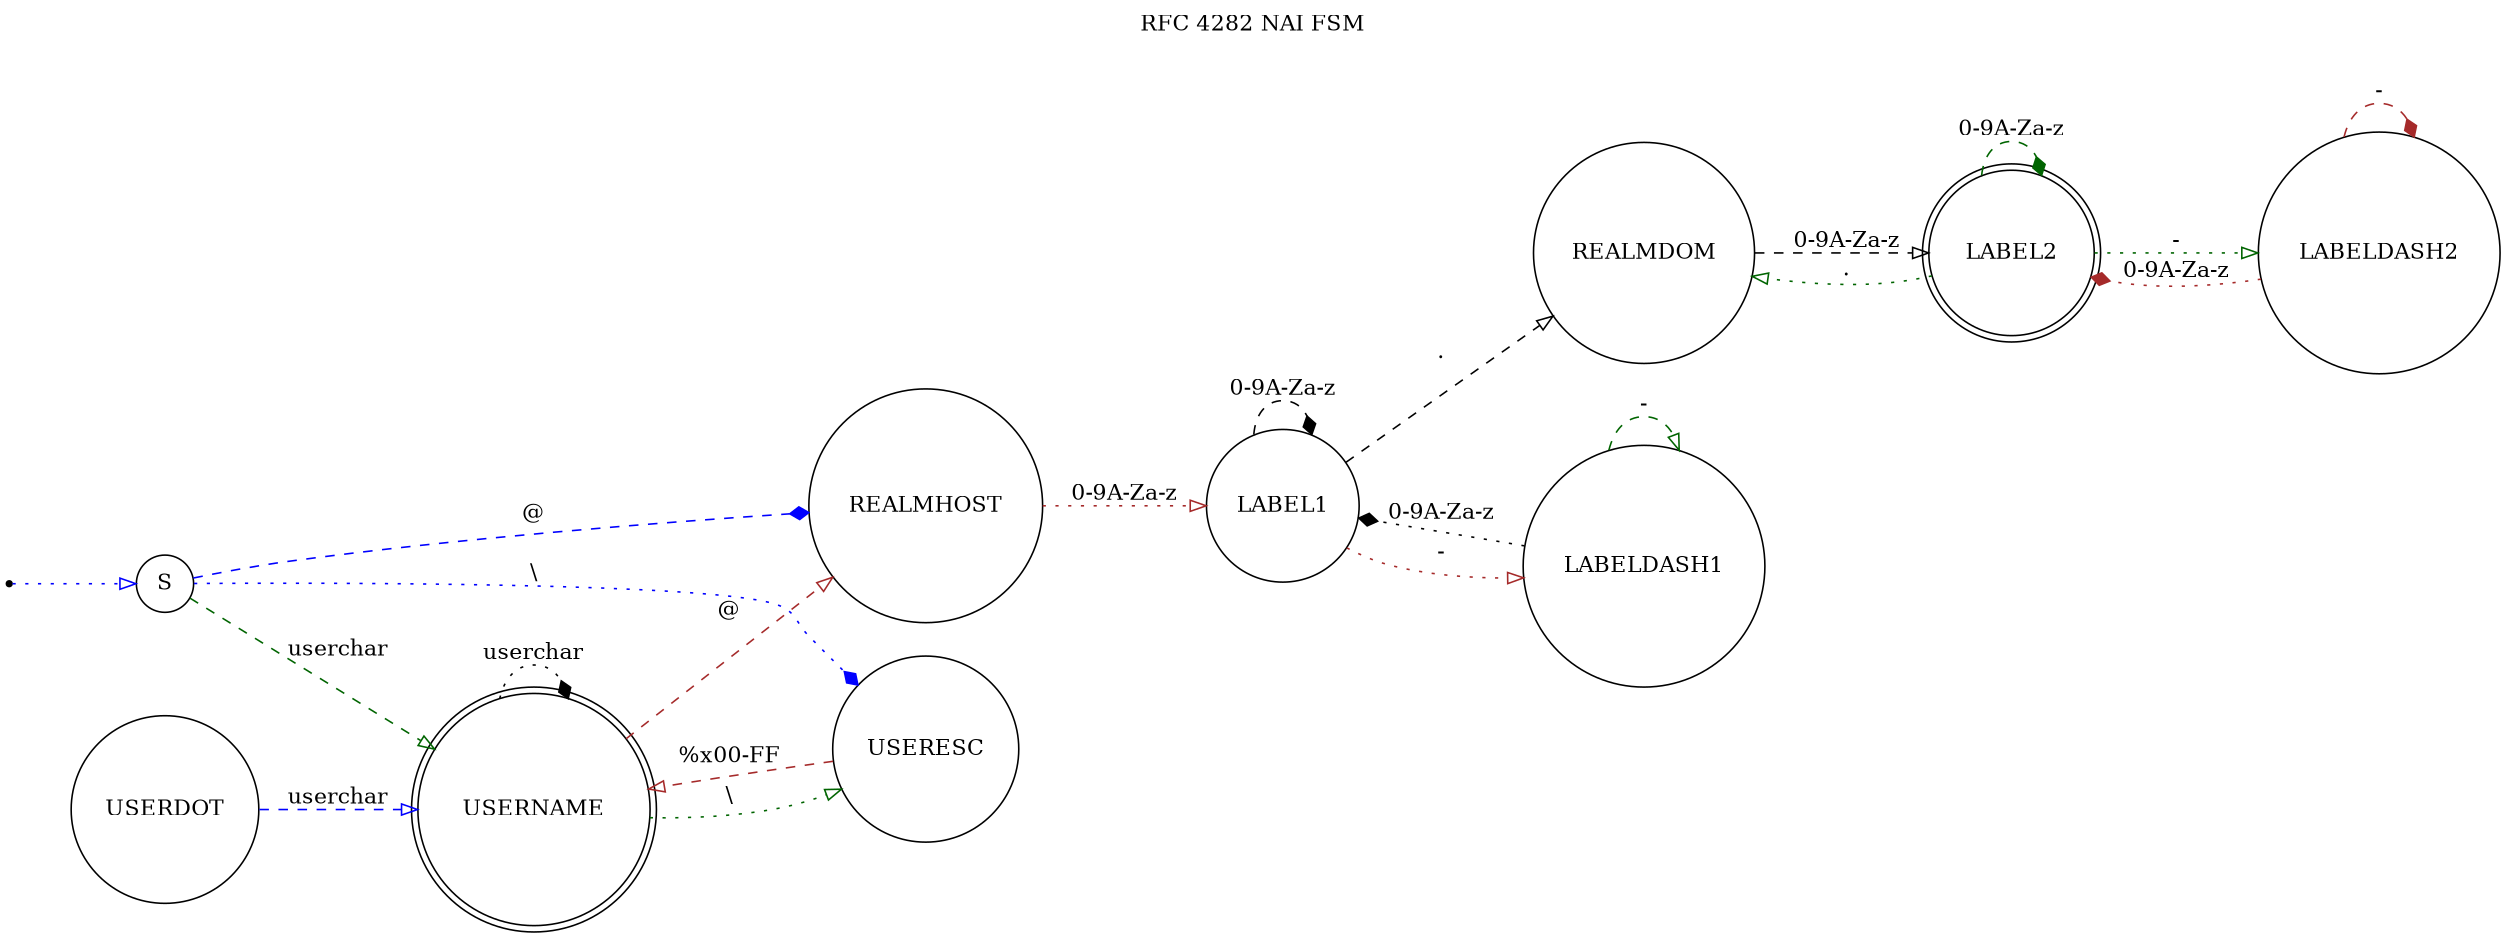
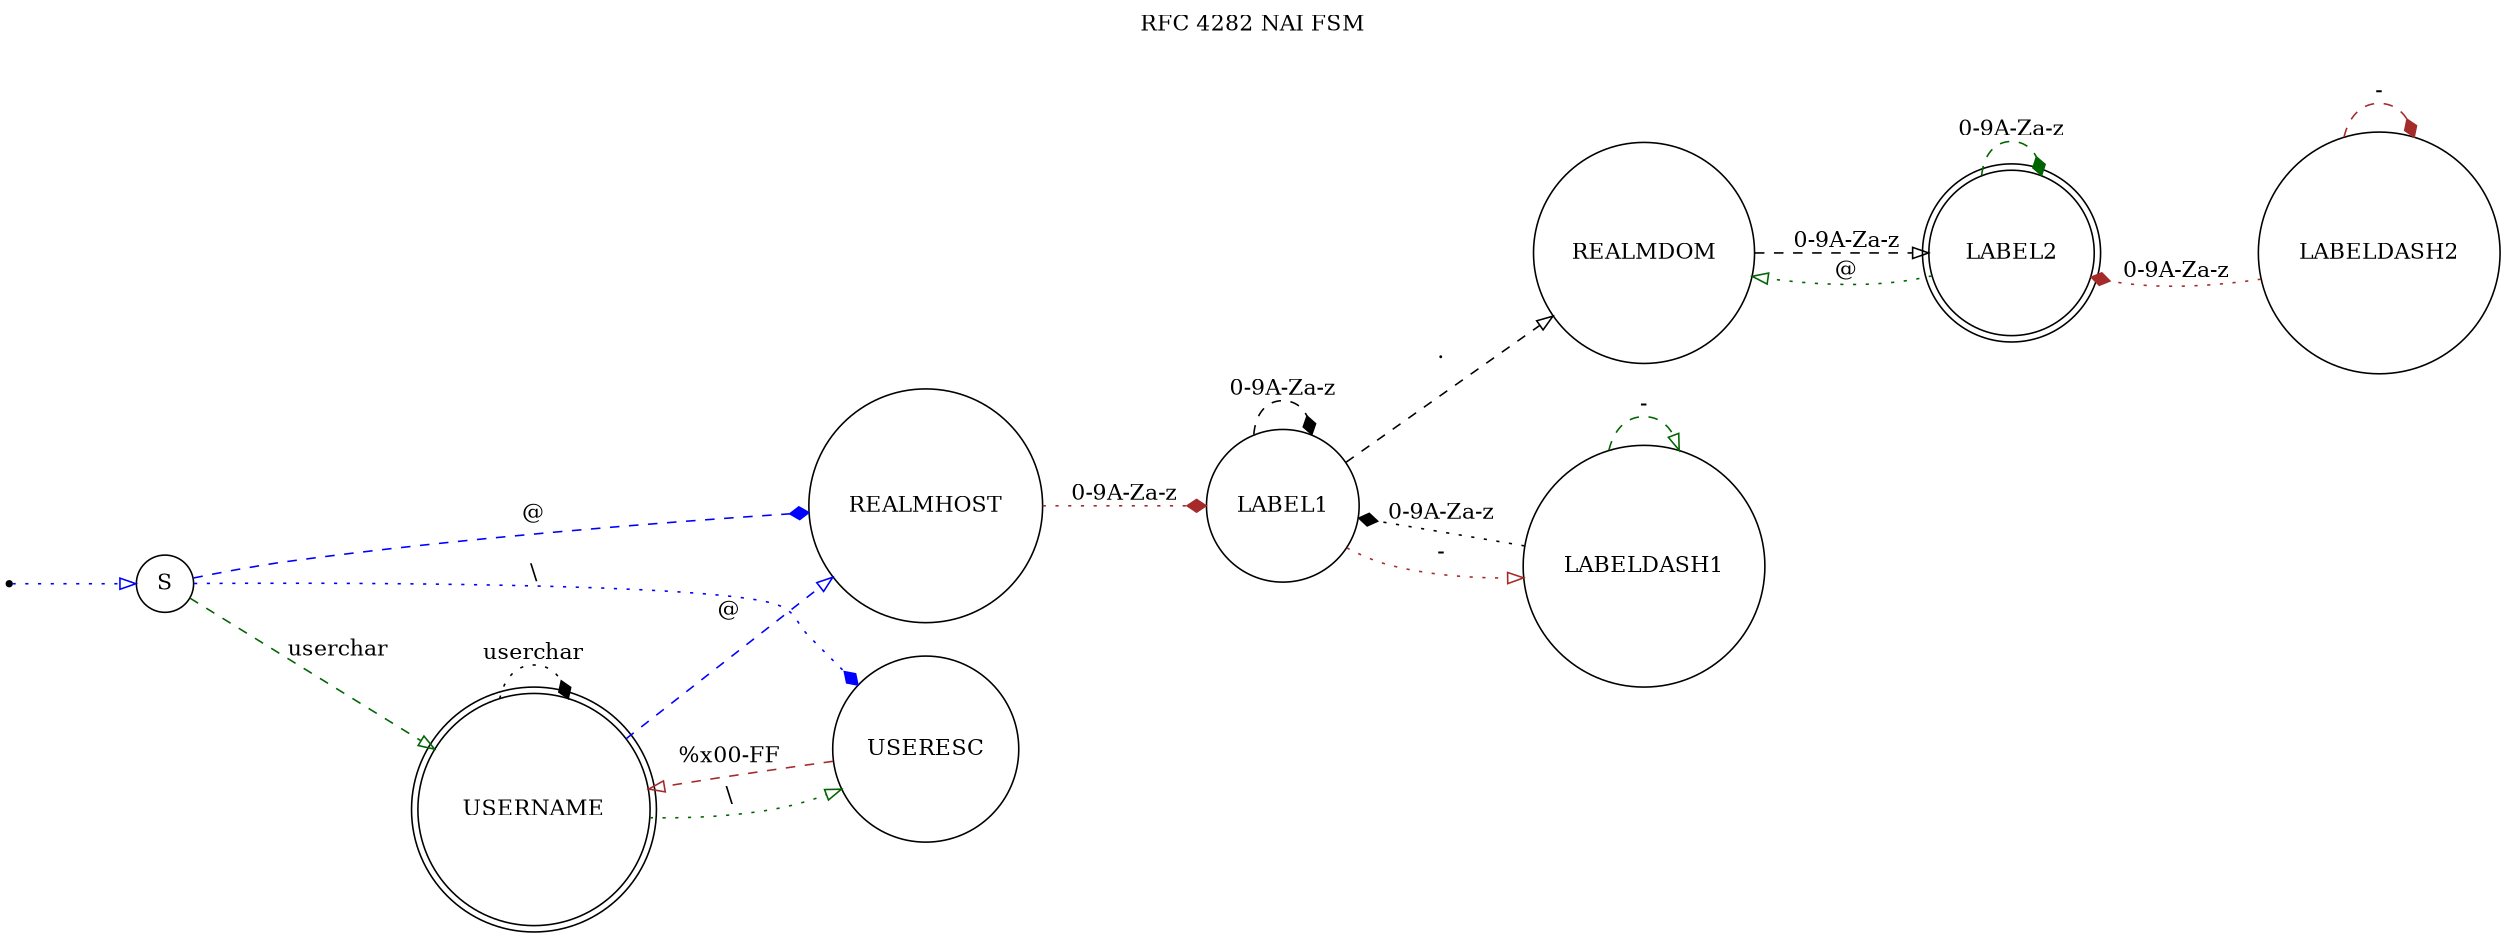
(2168, 253) -> none
(1847, 270) -> (1847, 270)
(1116, 506) -> (1116, 506)
(723, 663) -> (723, 663)
(165, 810) -> none
